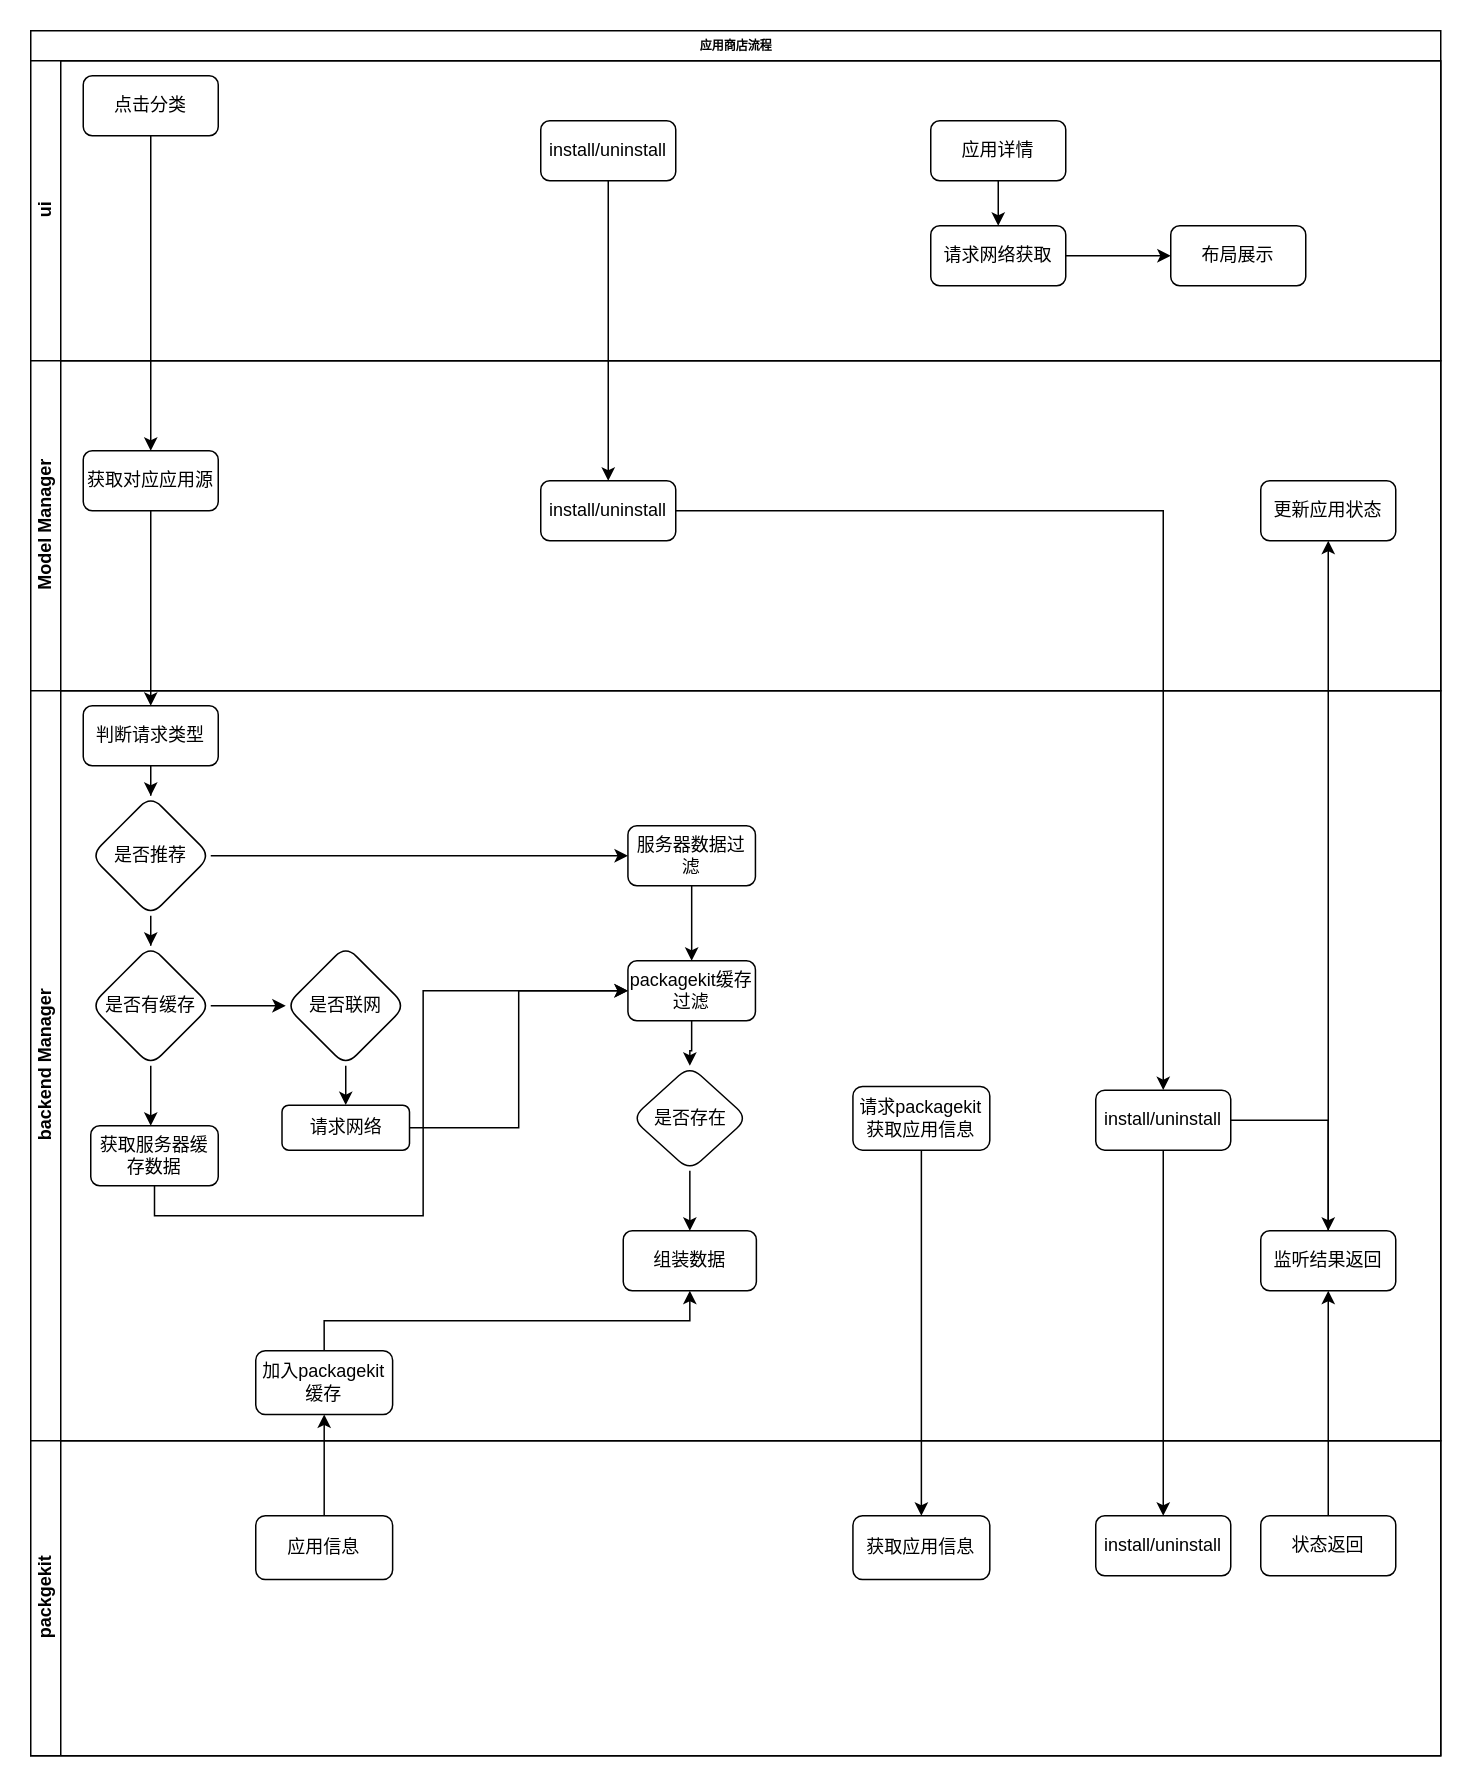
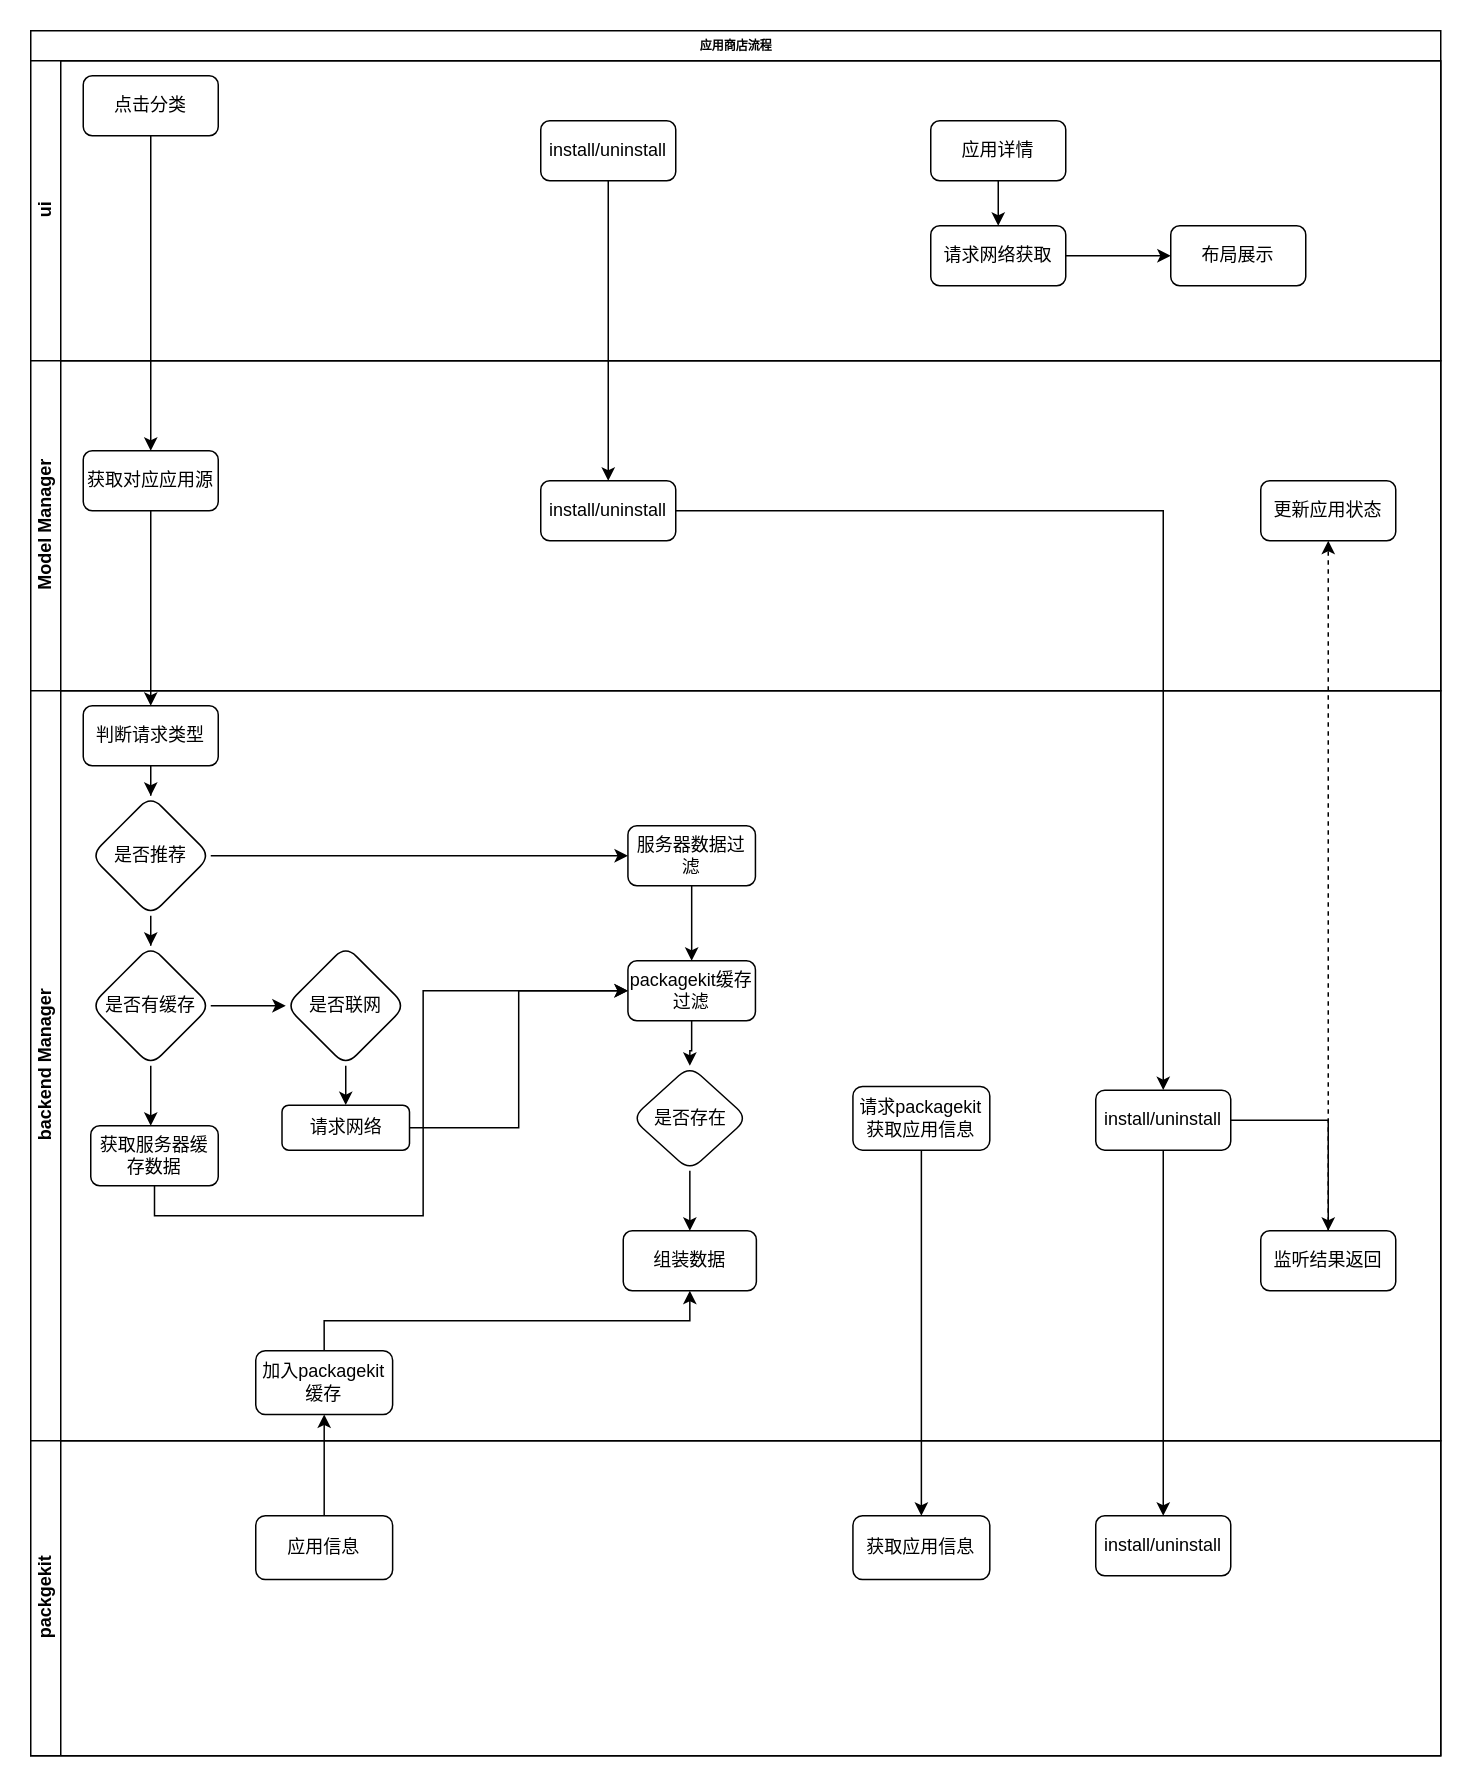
(1328, 836) -> (1328, 836)
(1328, 1409) -> none
(1328, 1546) -> none
